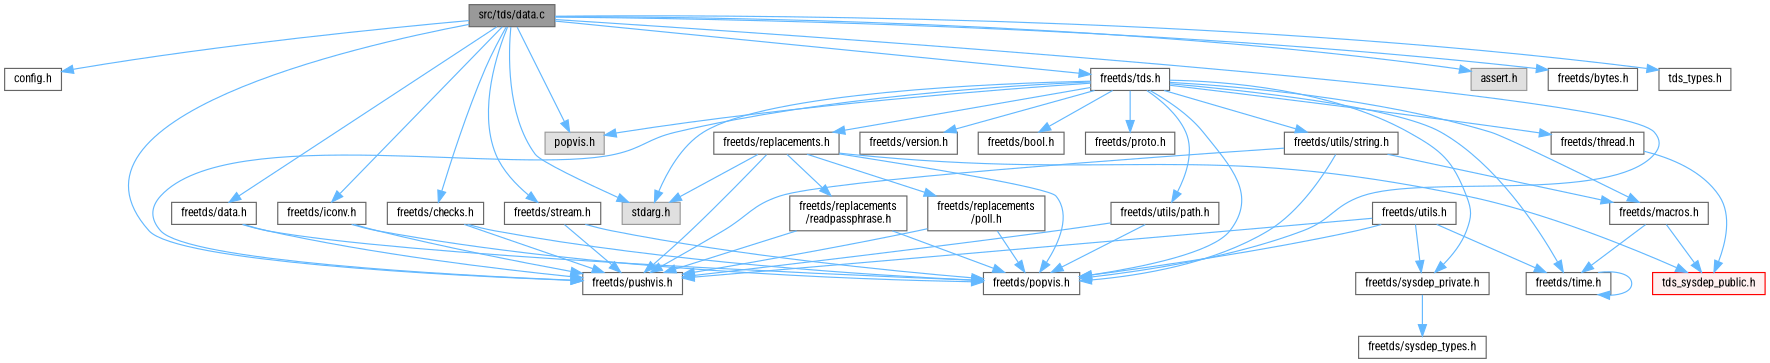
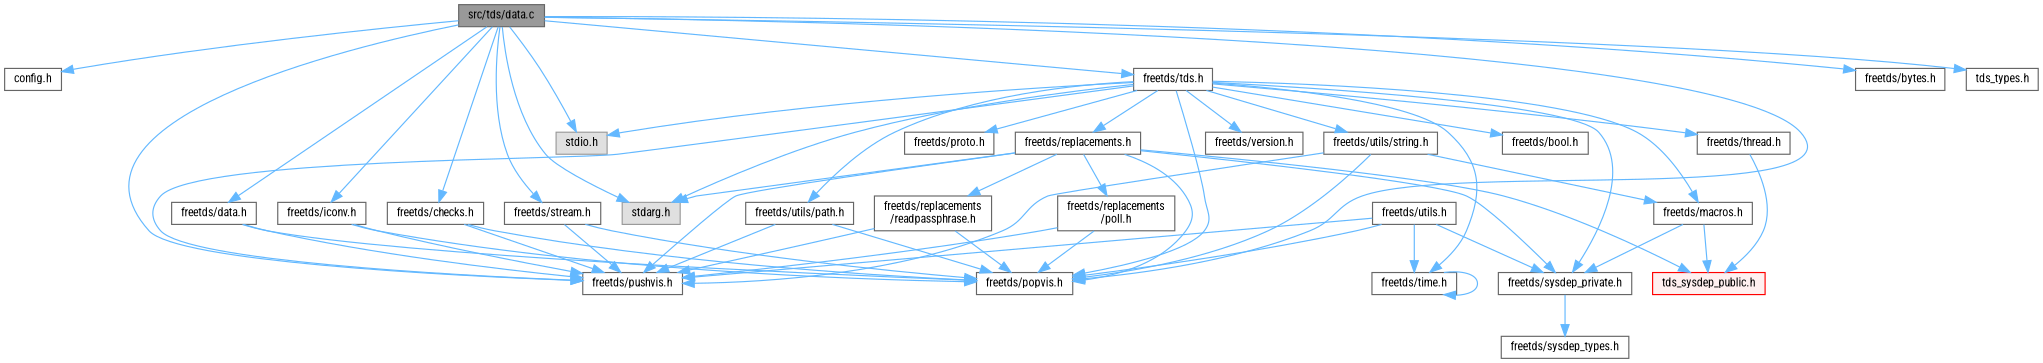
(1499, 79) -> none
(575, 143) -> (582, 143)
none -> (1464, 195)
(1613, 249) -> (1646, 243)
